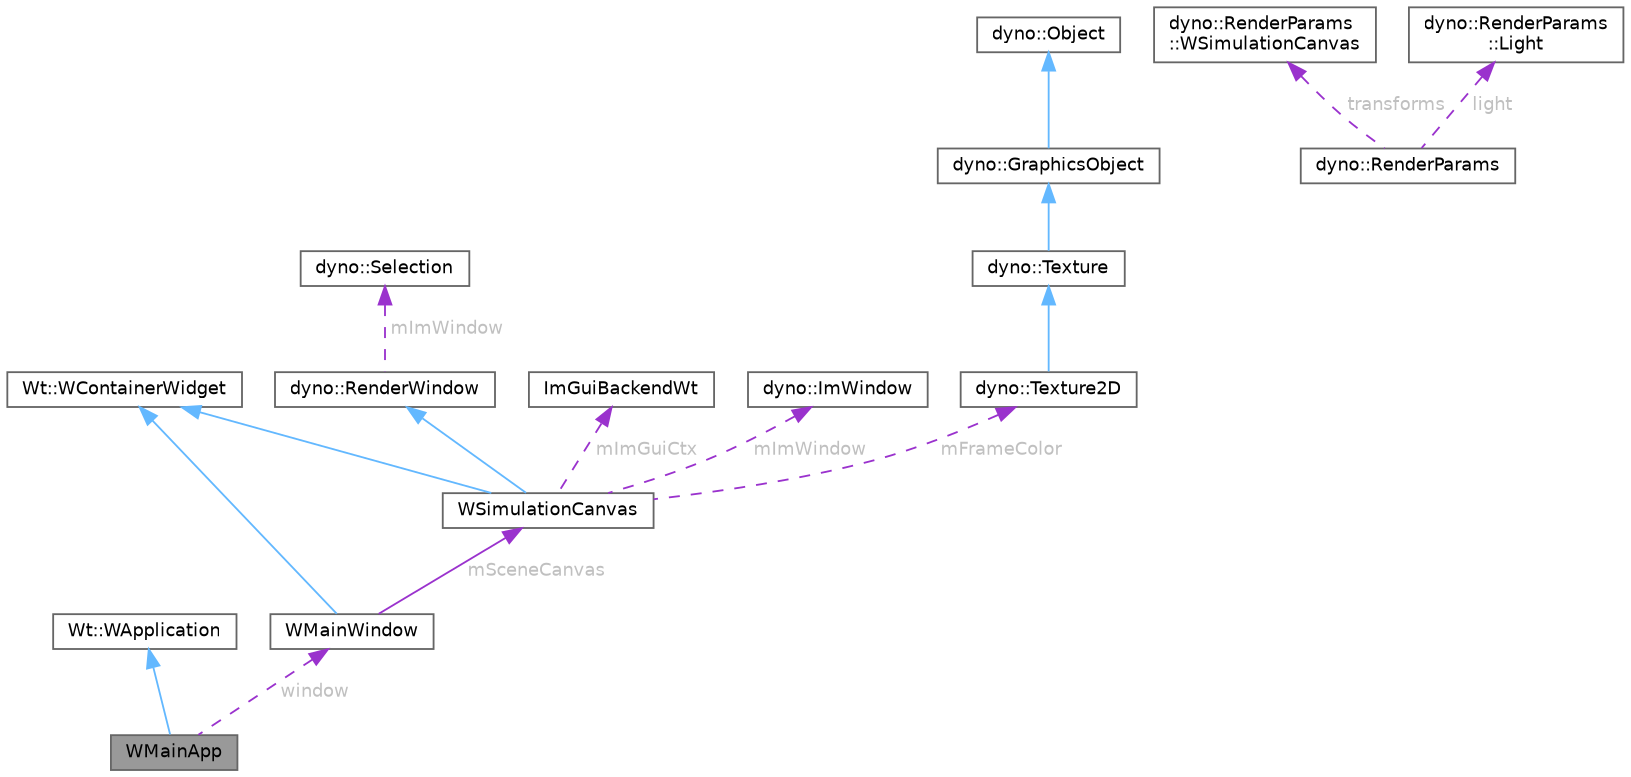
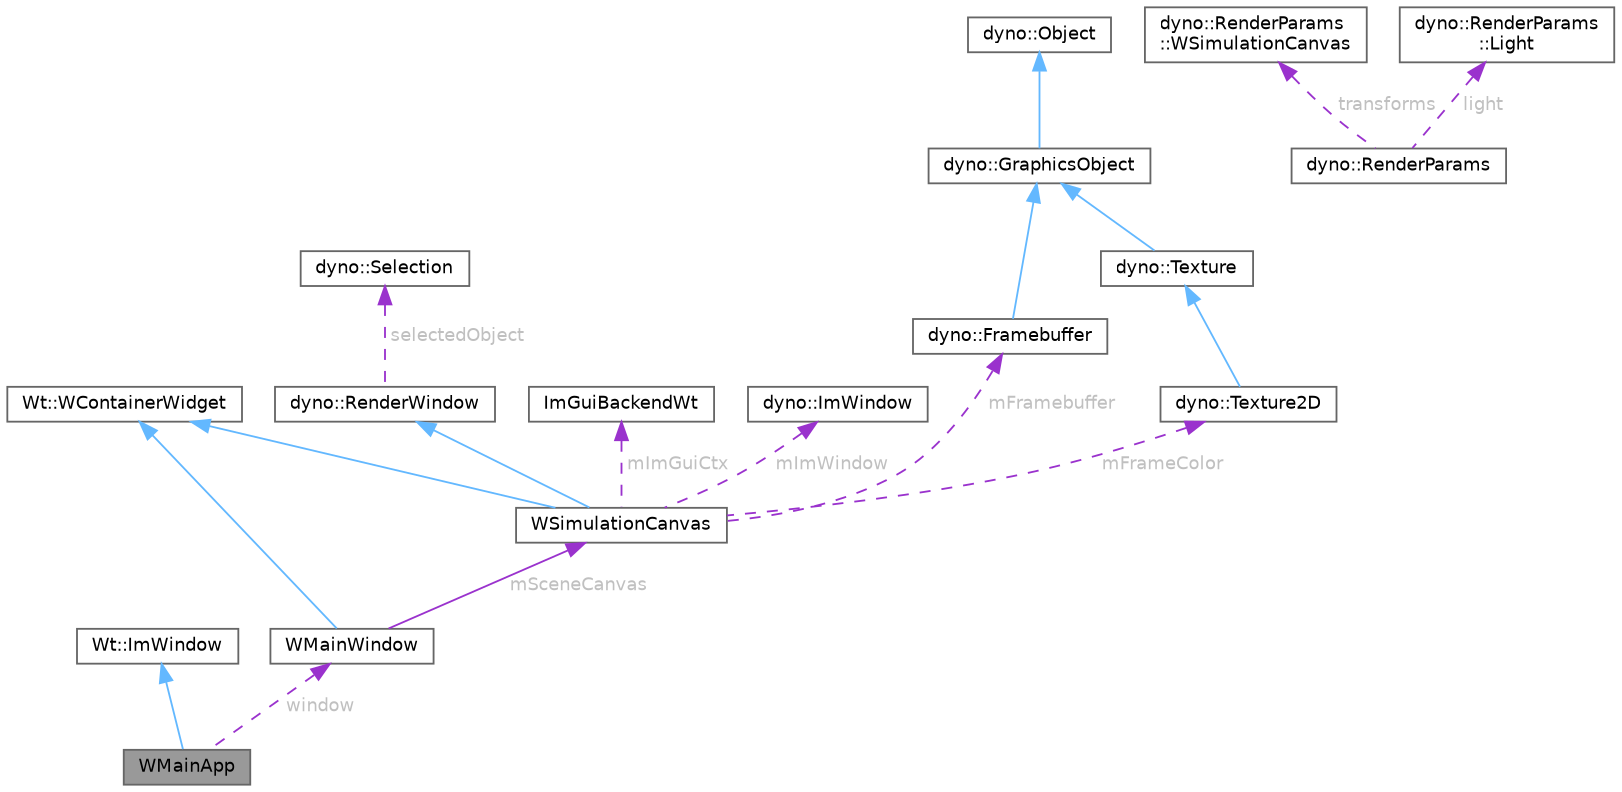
(445, 329) -> (455, 336)
none -> (1010, 336)
(145, 632) -> (158, 646)
